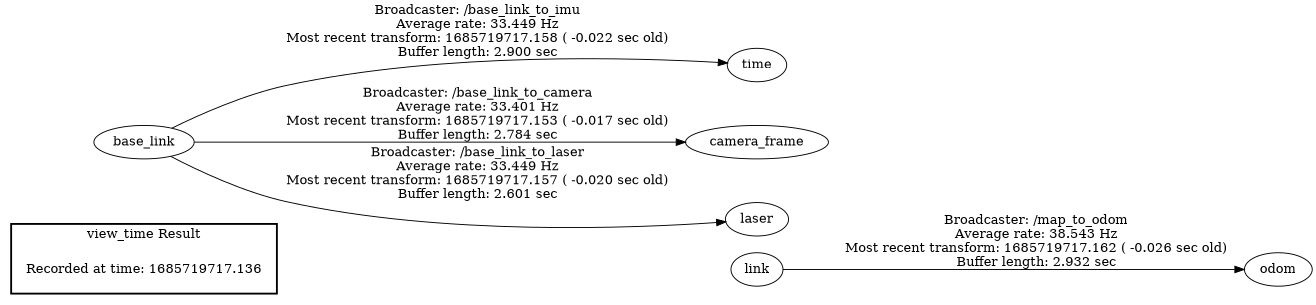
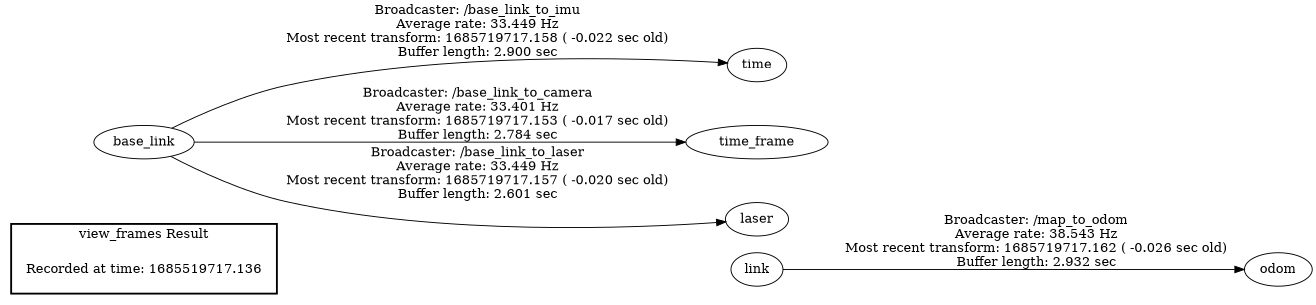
(757, 142) -> (757, 142)
(144, 235) -> (144, 235)
(144, 269) -> (144, 269)
